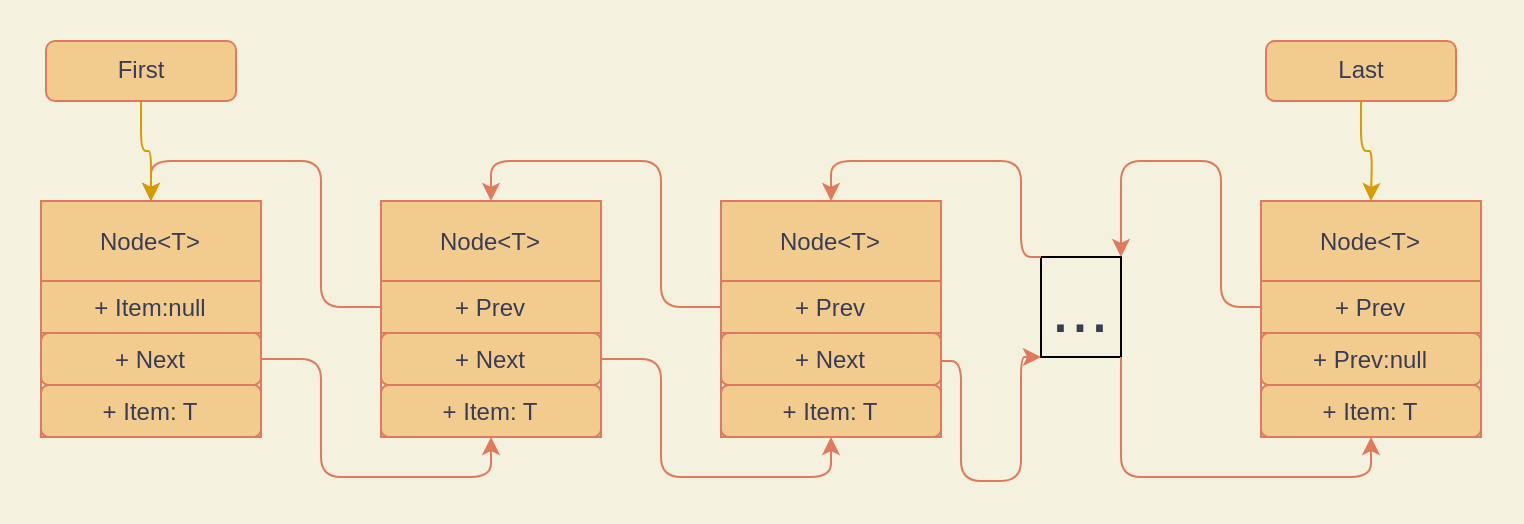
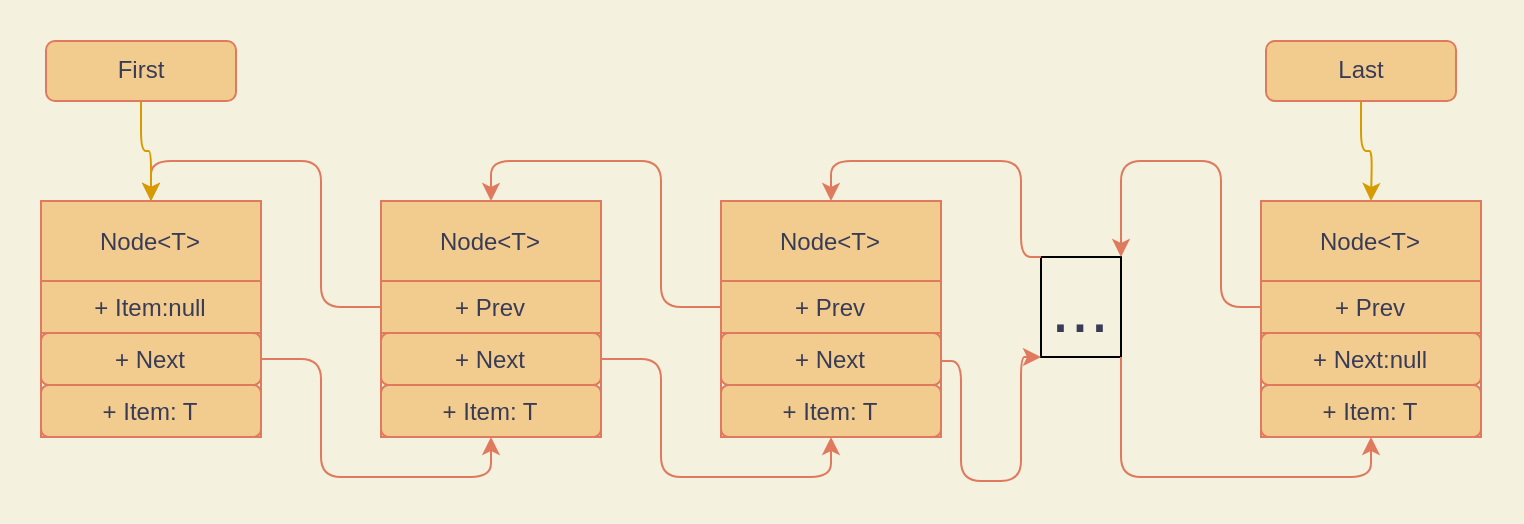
(1370, 360) -> (1370, 360)
